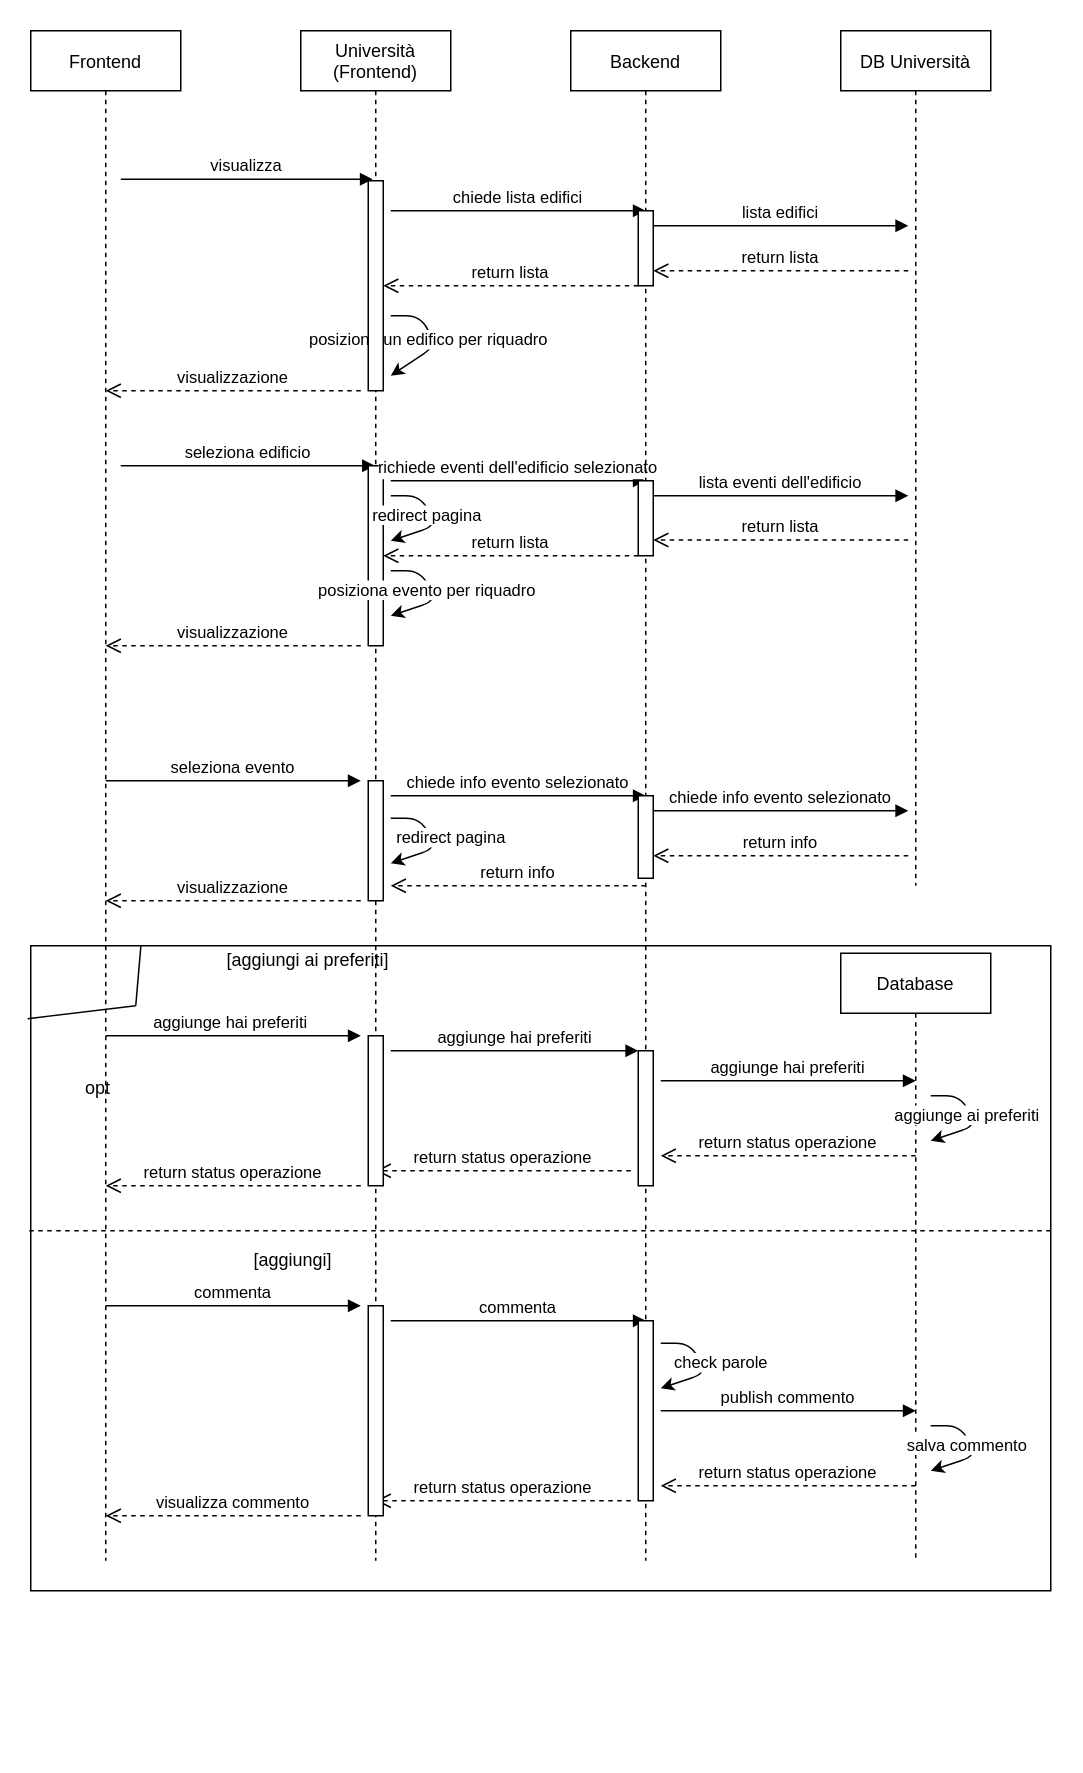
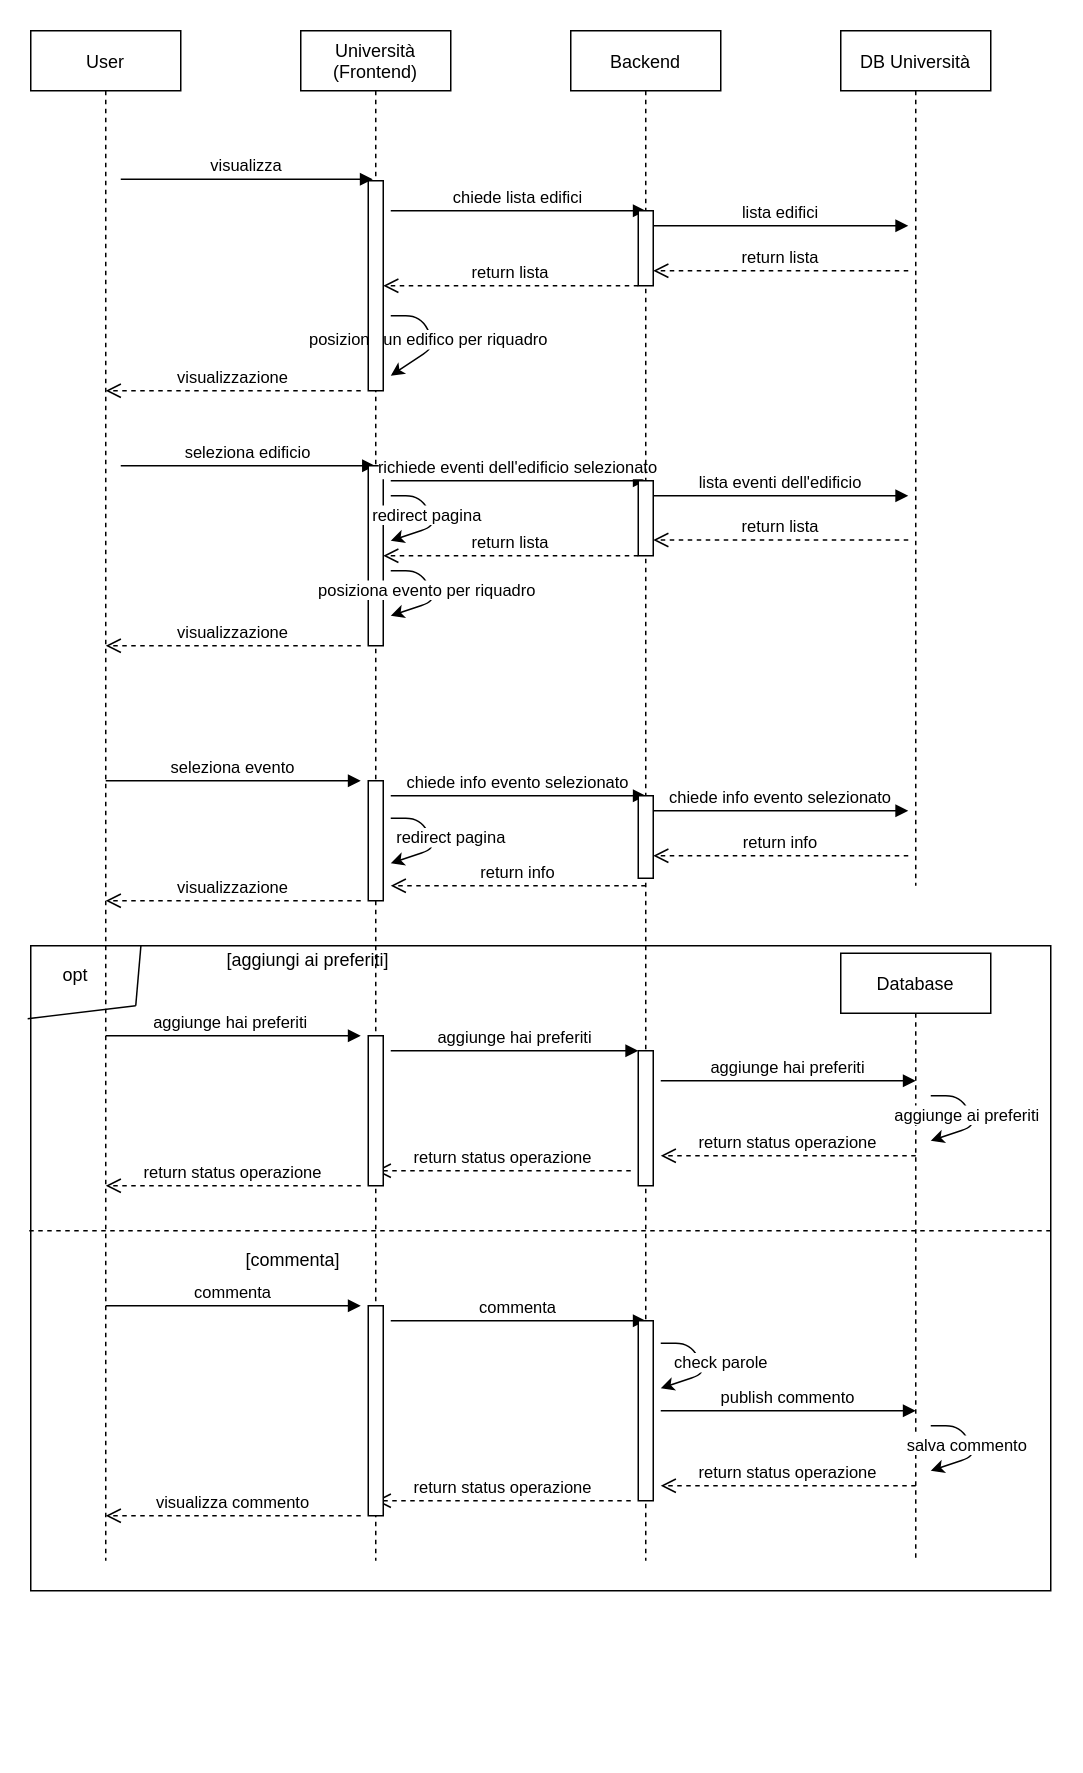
(105, 62) -> (105, 62)
(98, 1088) -> (76, 976)
(293, 1261) -> (293, 1261)
